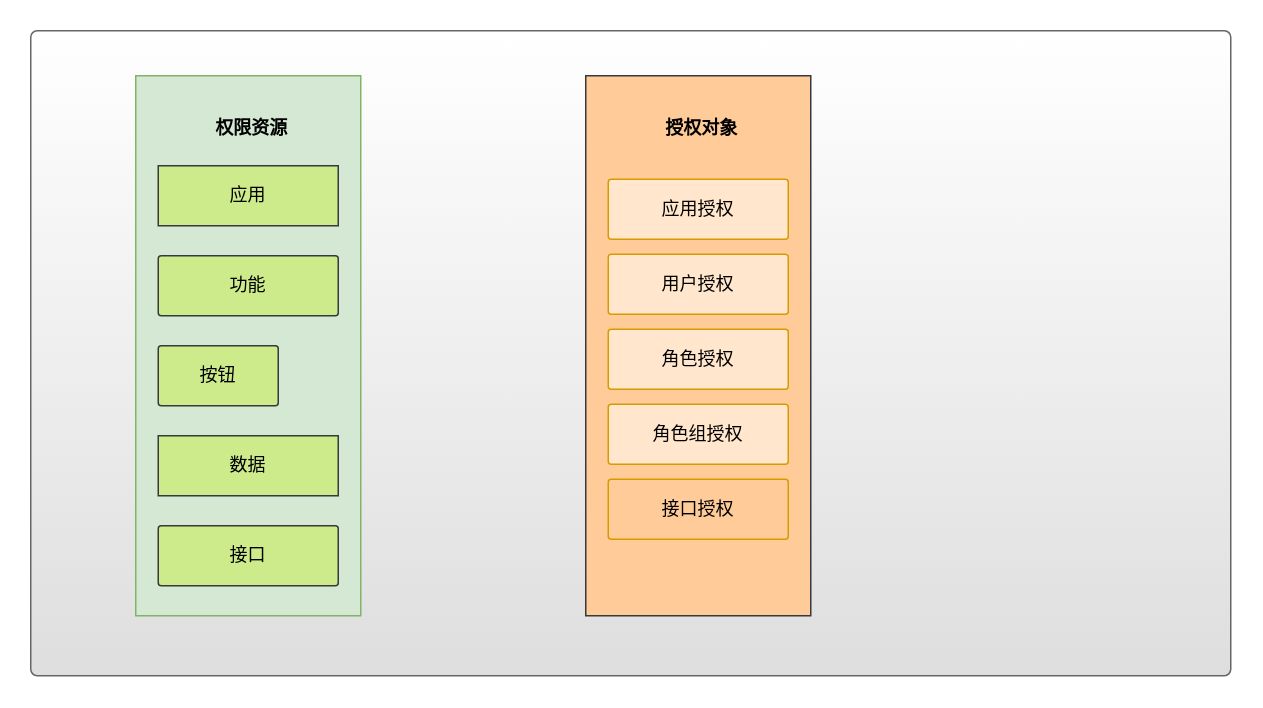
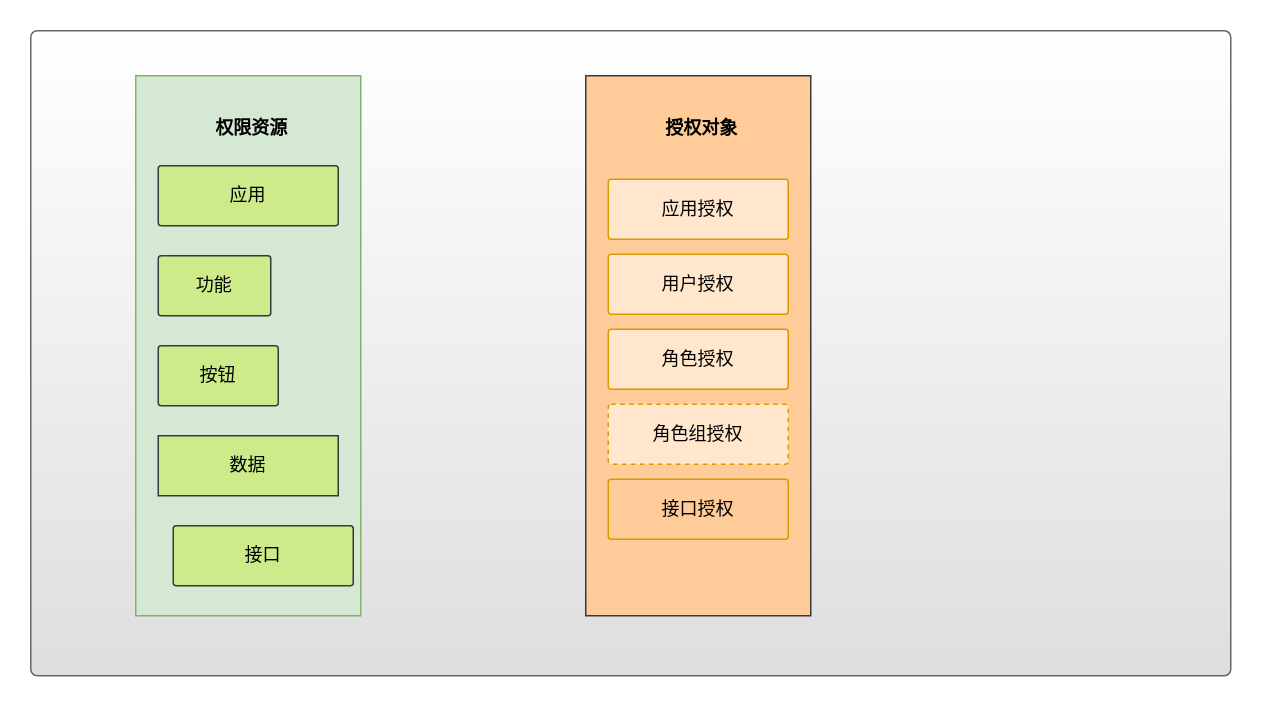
(248, 196) -> (248, 196)
(248, 286) -> (215, 286)
(698, 434) -> (698, 434)
(248, 556) -> (263, 556)
